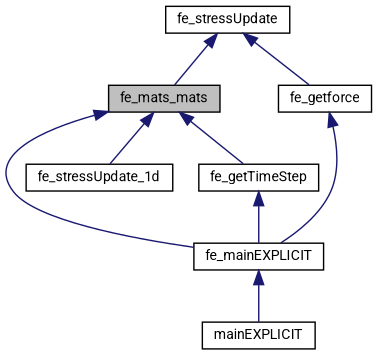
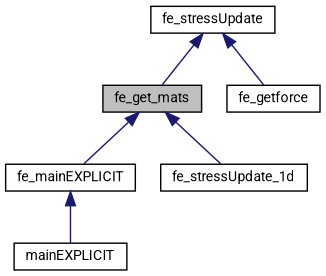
(164, 99) -> (152, 99)
(259, 178) -> none
(329, 194) -> none
